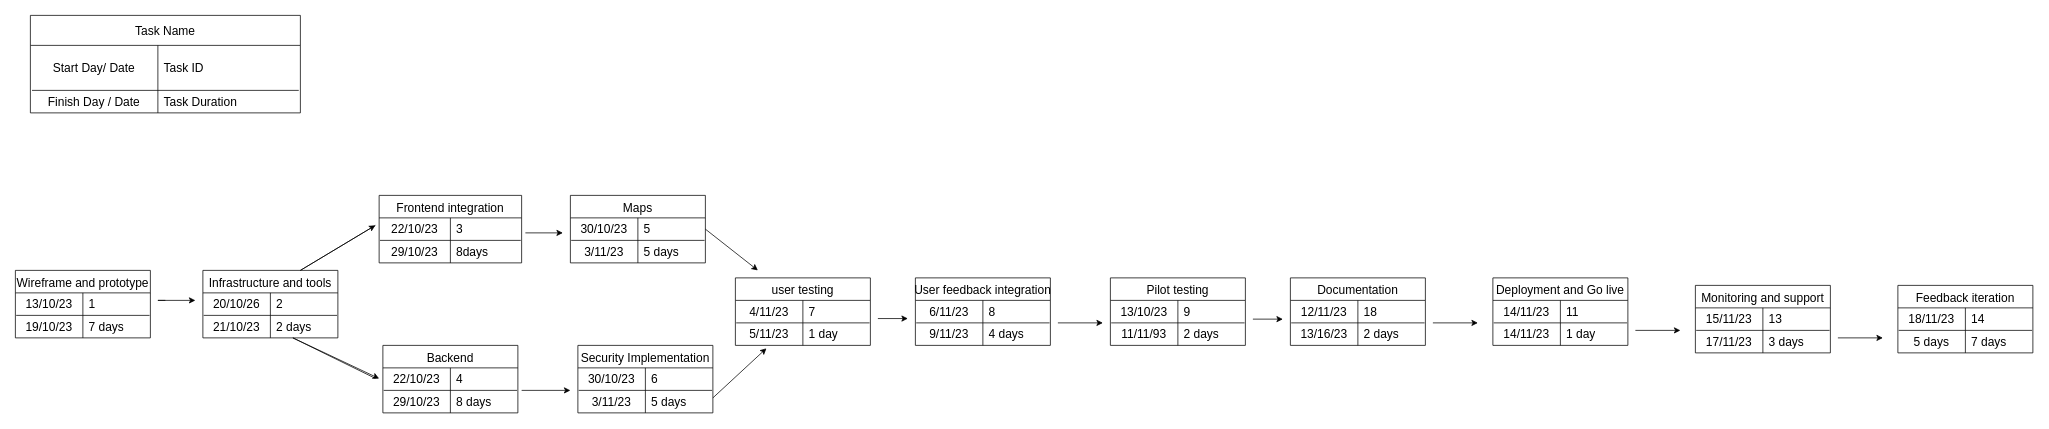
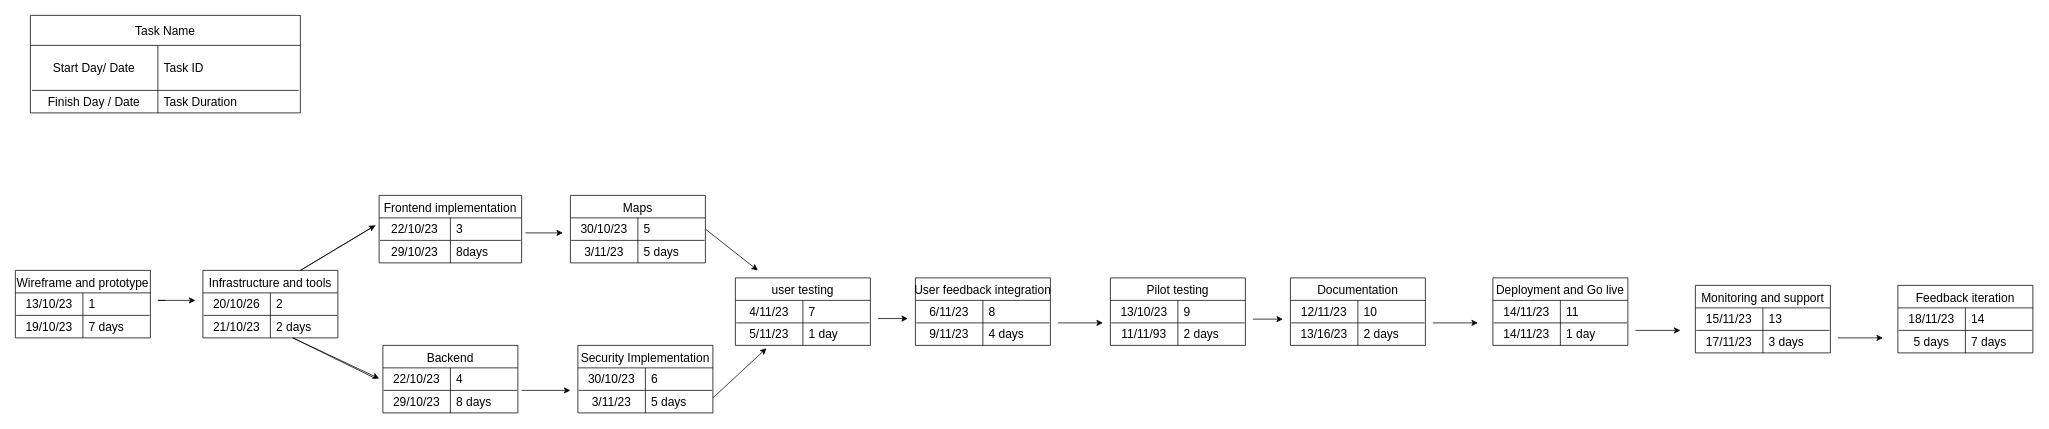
(450, 208) -> (450, 208)
(1371, 312) -> (1371, 312)
